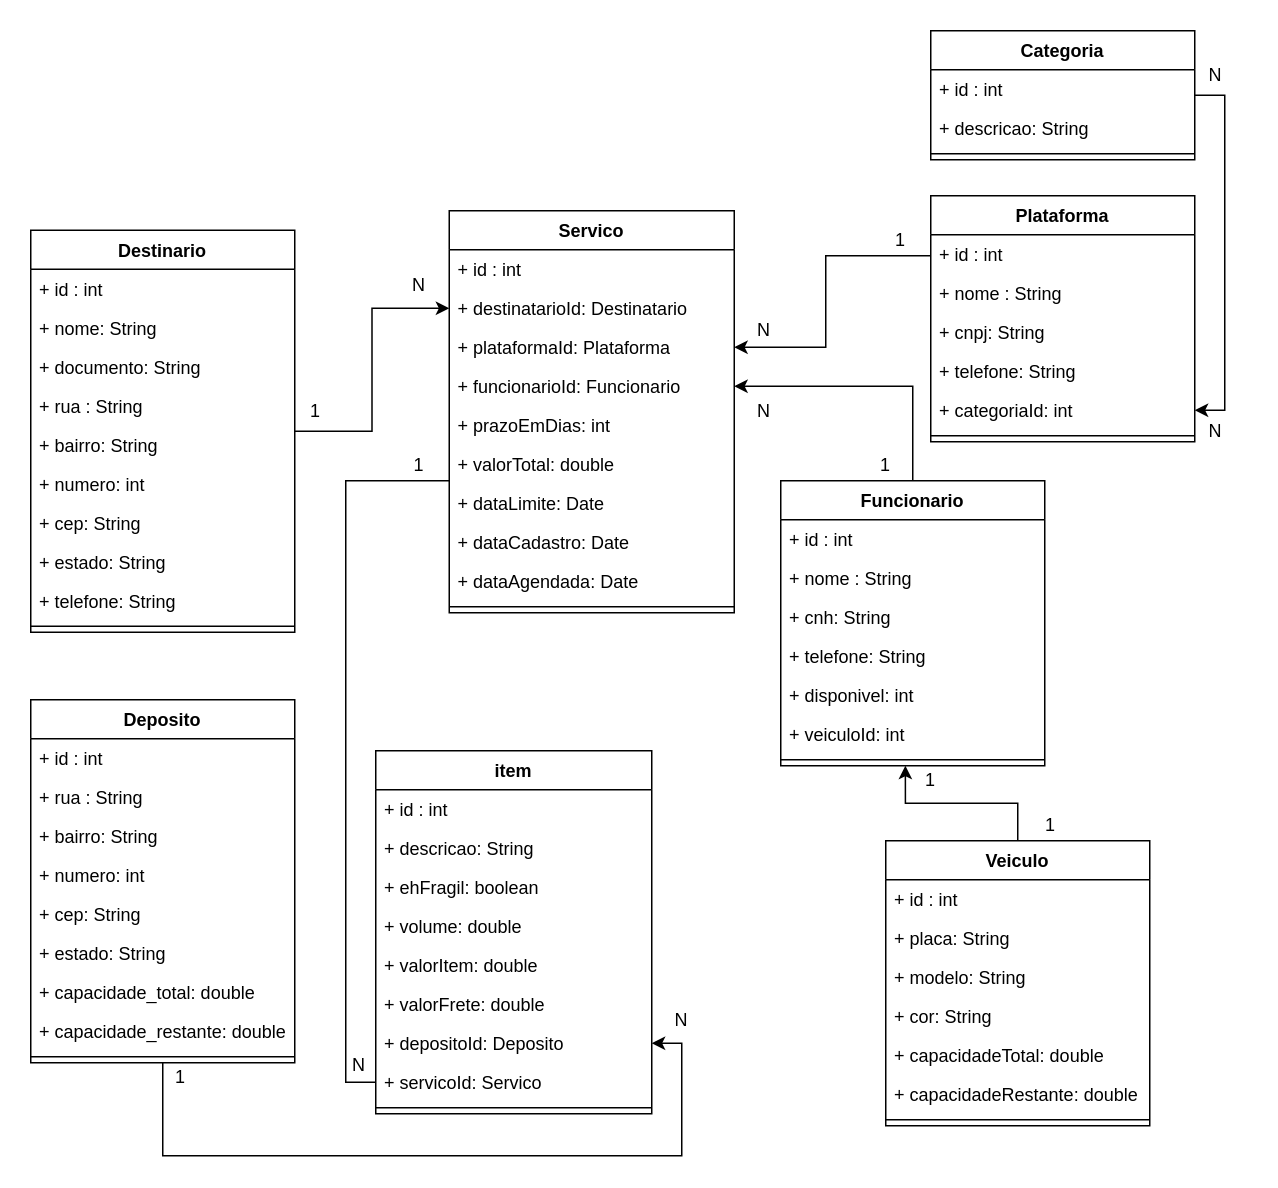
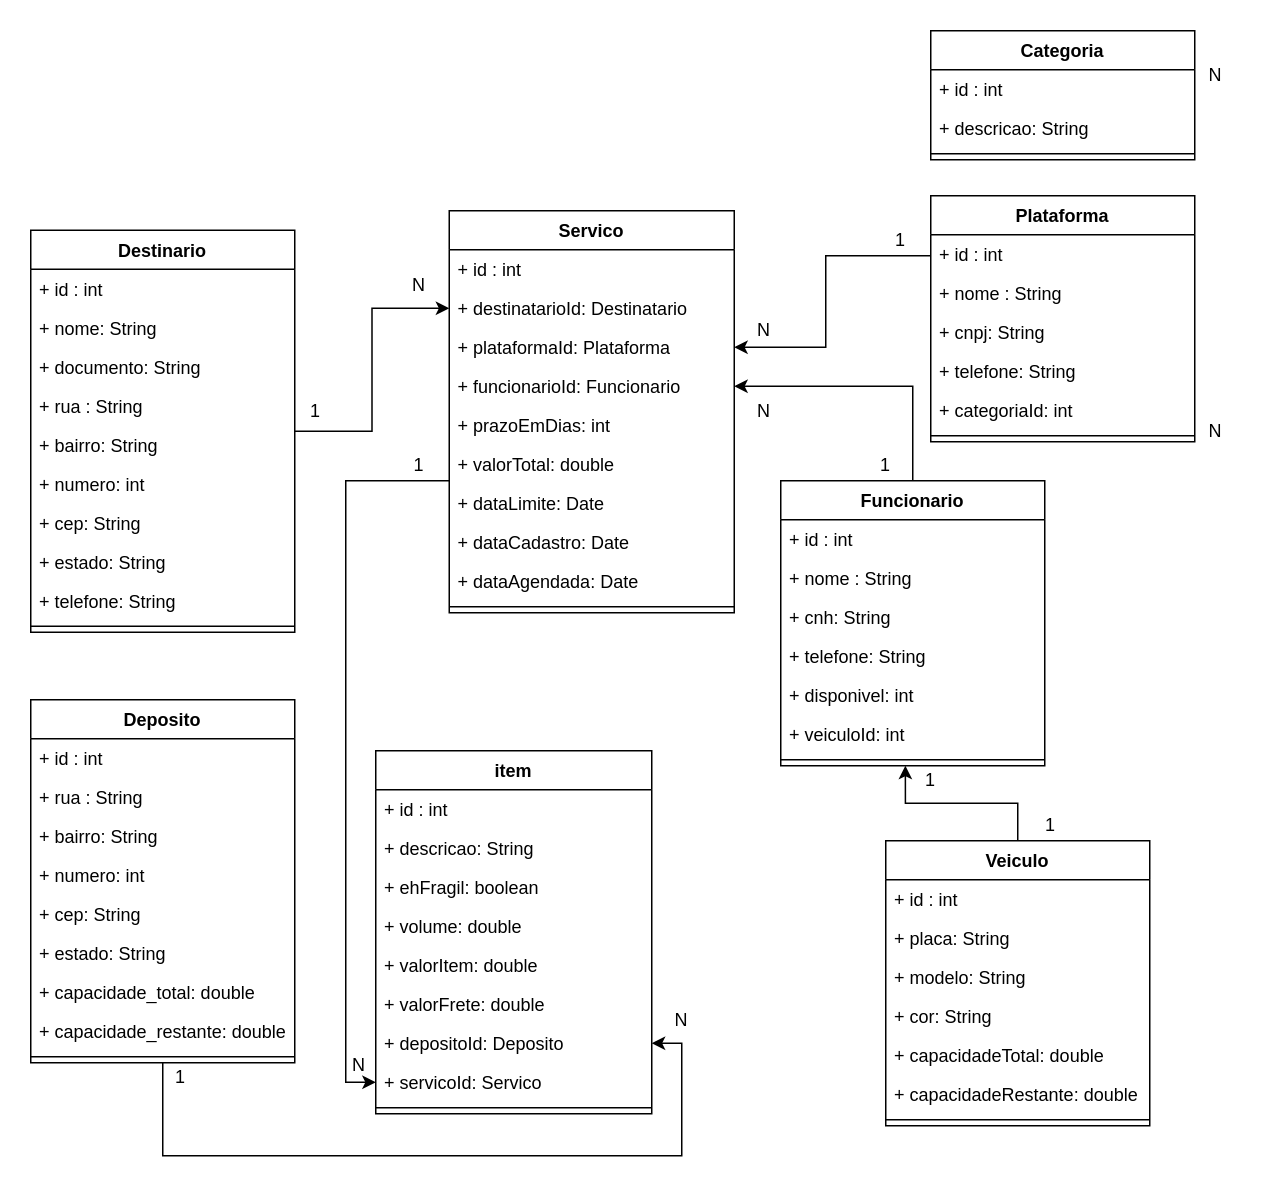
(1225, 248) -> none
(367, 1082) -> (364, 1082)
